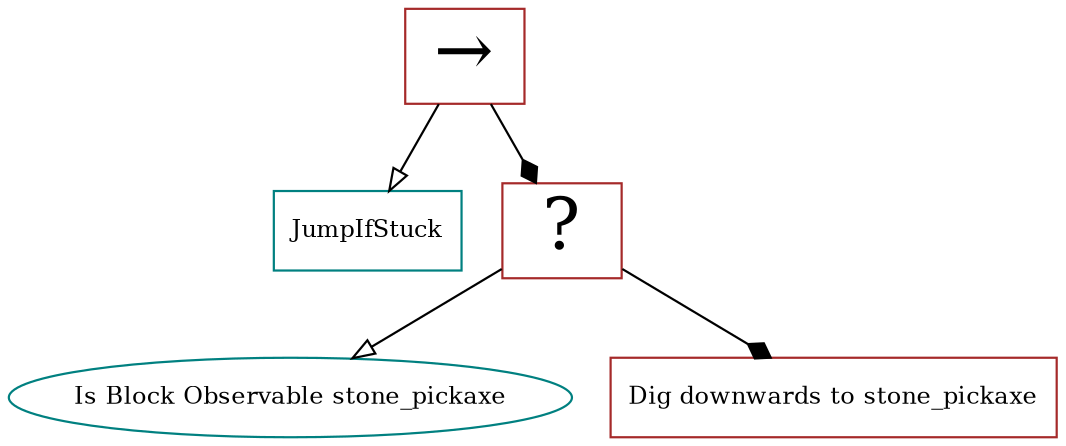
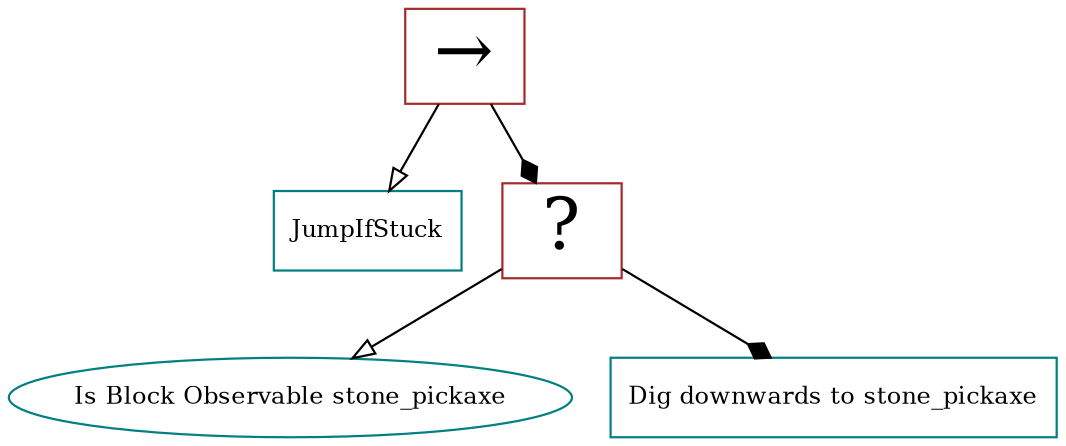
(834, 398) -> (834, 398)
